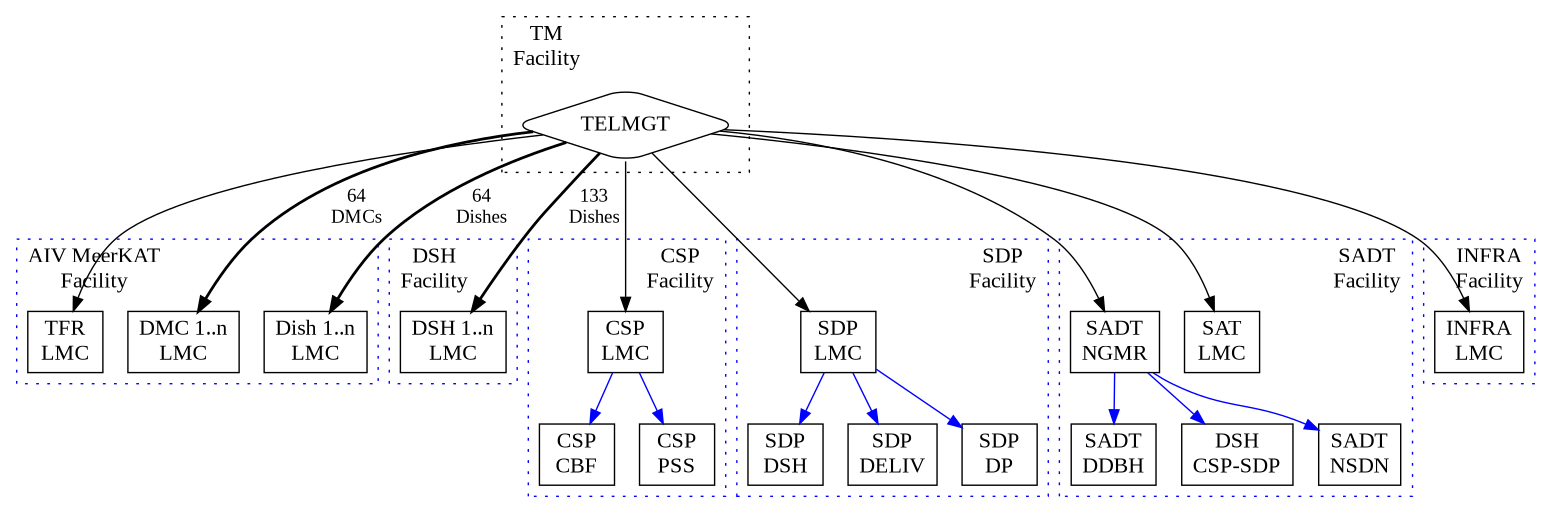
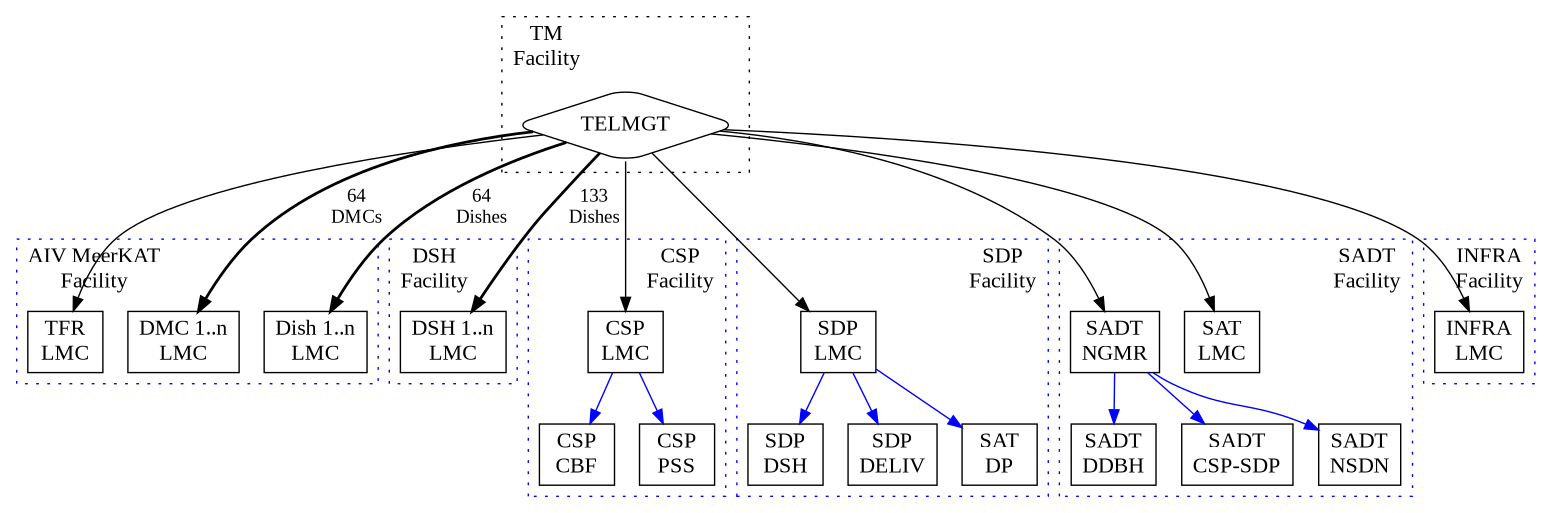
(1000, 455) -> (1000, 455)
(1237, 455) -> (1237, 455)
